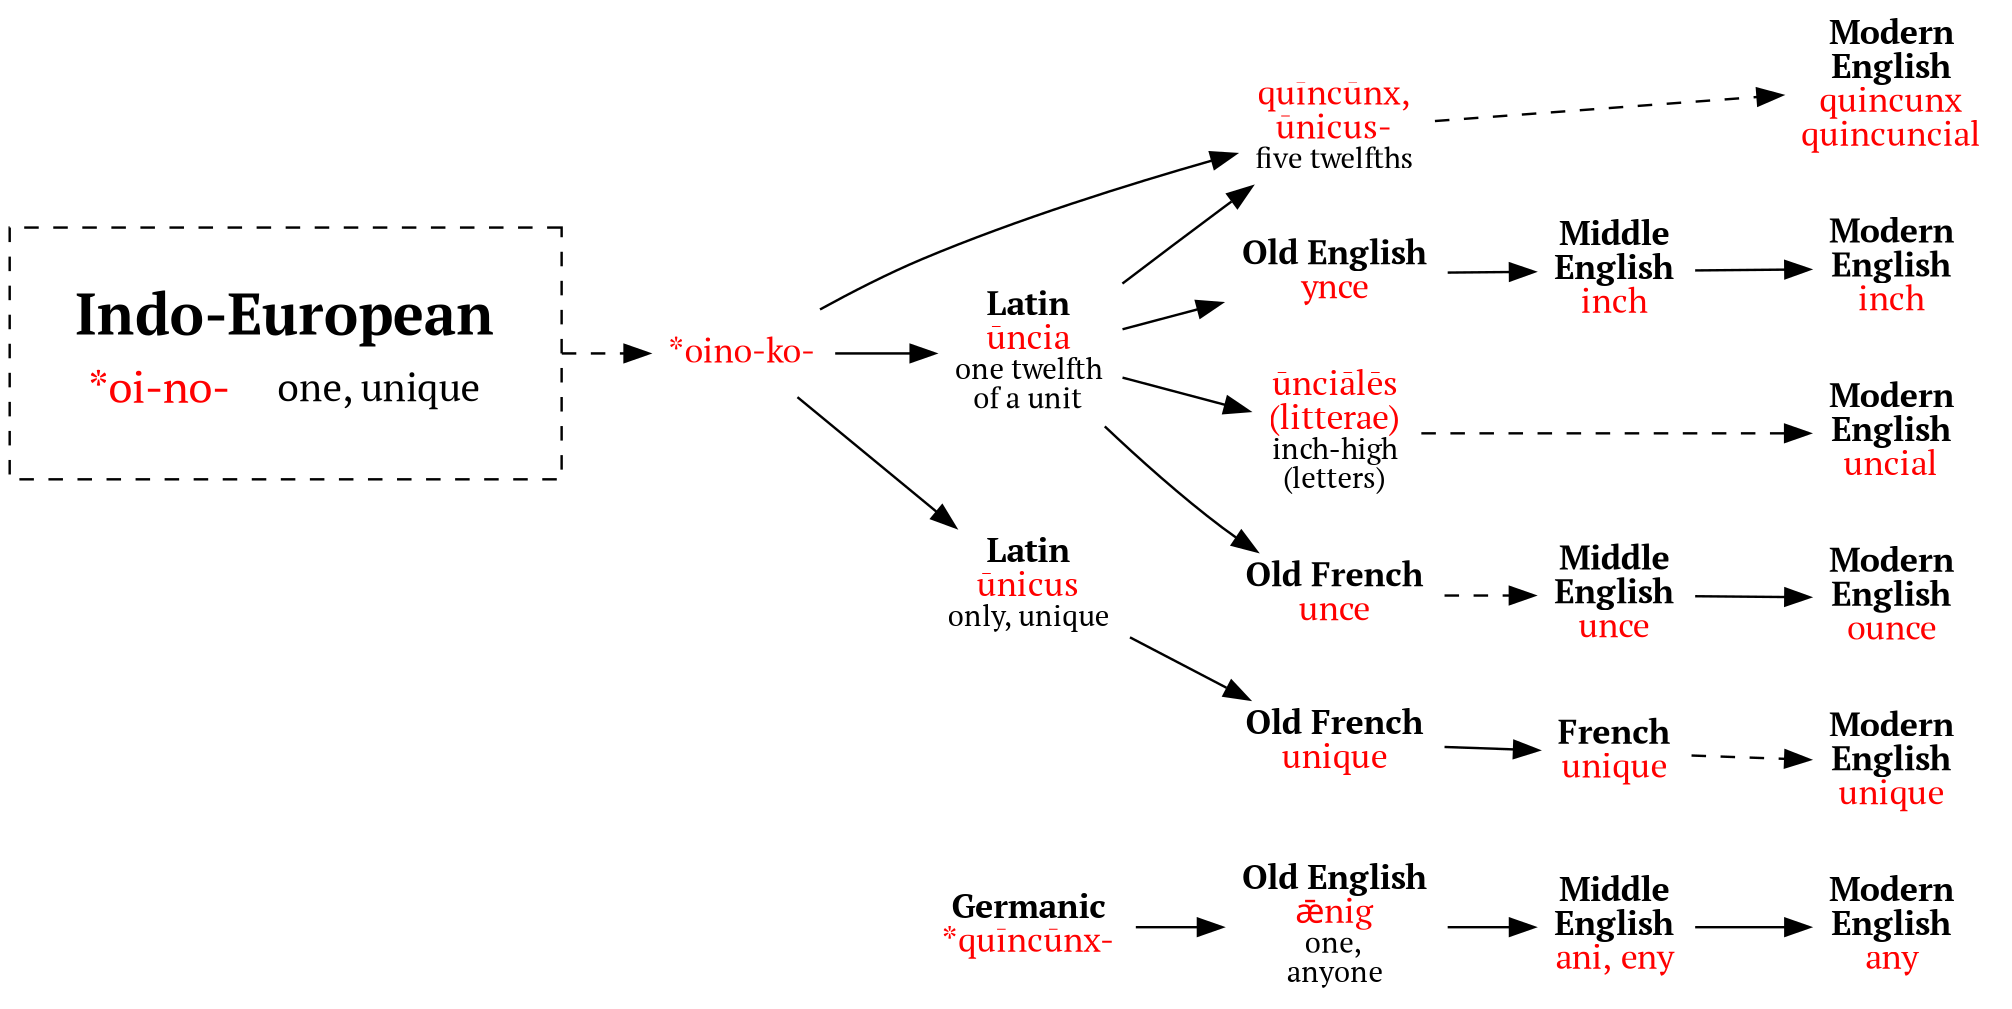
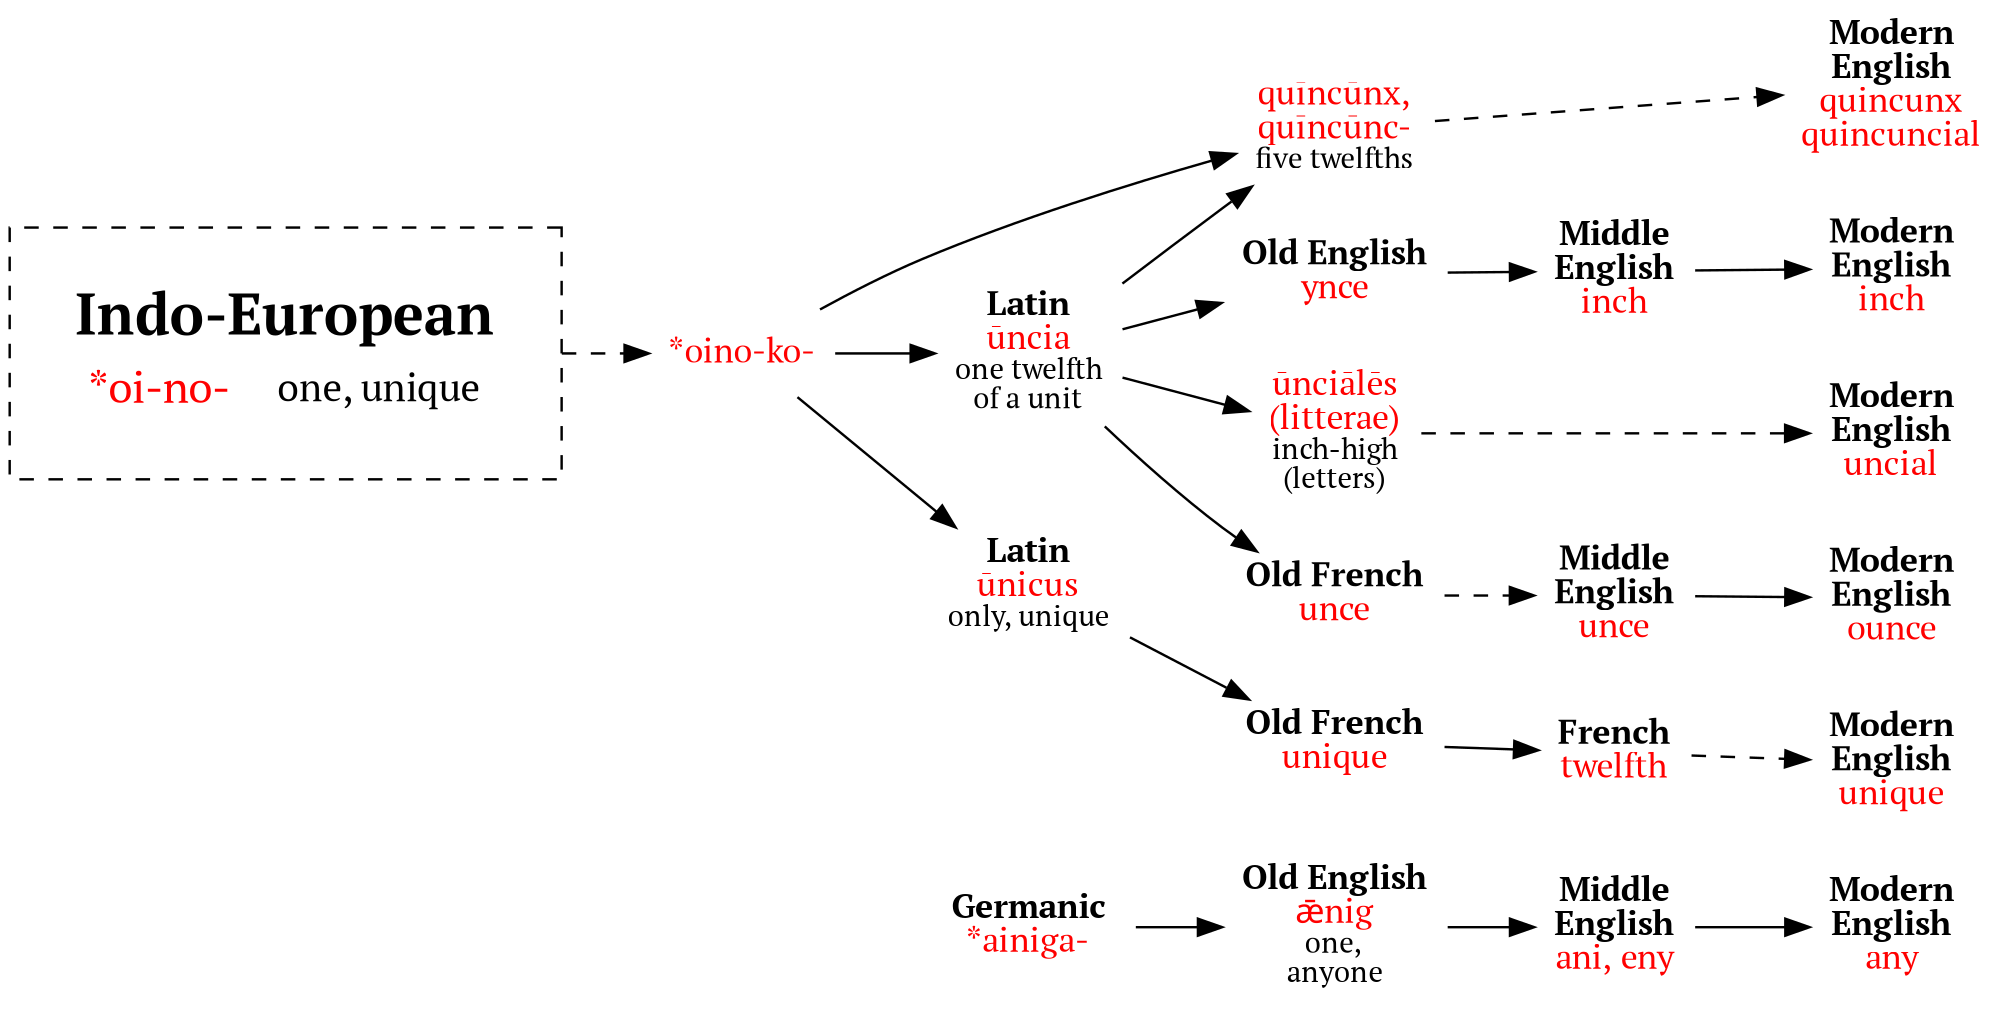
(1335, 128) -> (1335, 128)
(1615, 767) -> (1615, 767)
(1029, 942) -> (1029, 942)
